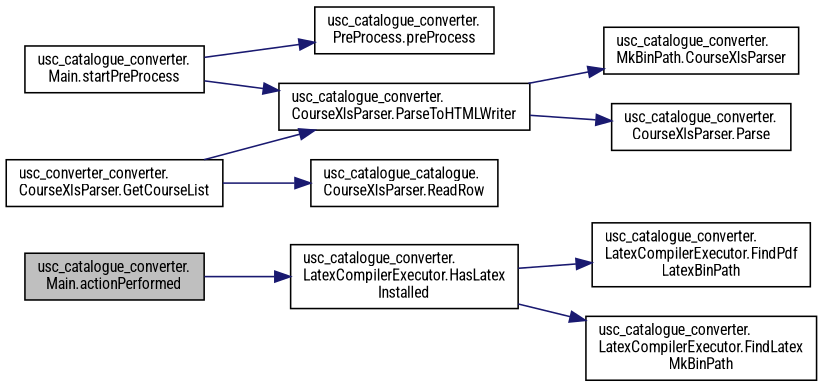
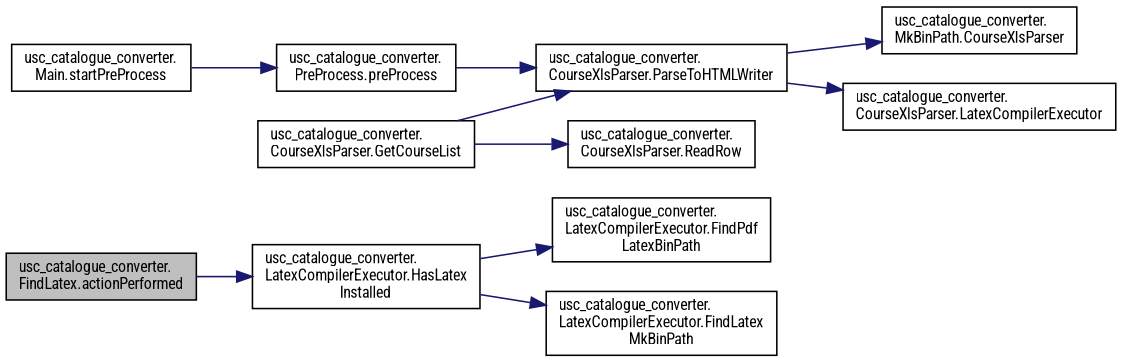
(234, 85) -> (488, 68)
(701, 127) -> (979, 107)
(115, 183) -> (366, 144)
(404, 183) -> (662, 144)
(115, 277) -> (101, 277)
